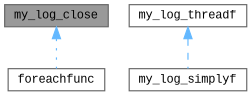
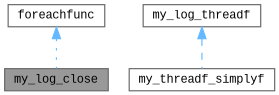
(56, 54) -> (56, 54)
(188, 80) -> (202, 80)
